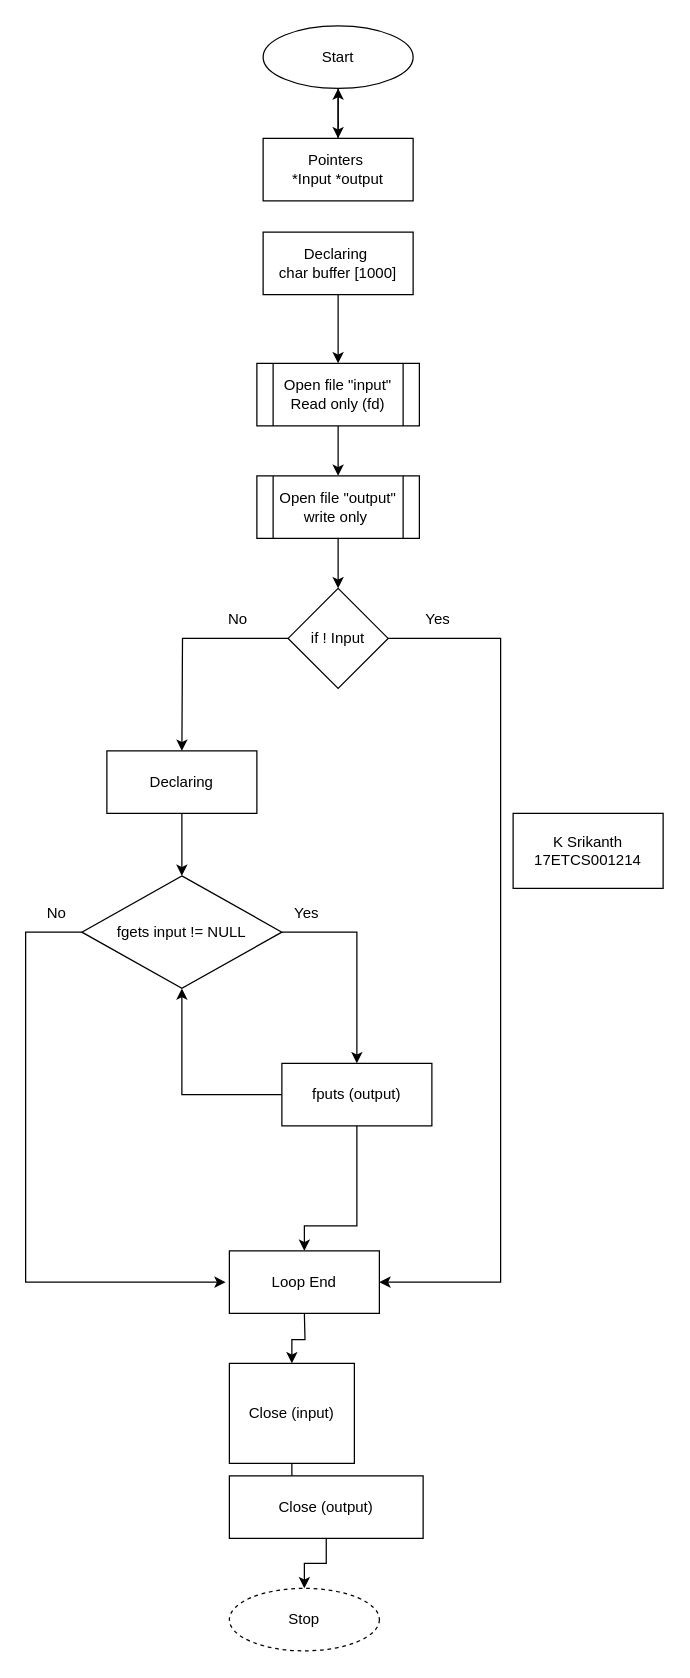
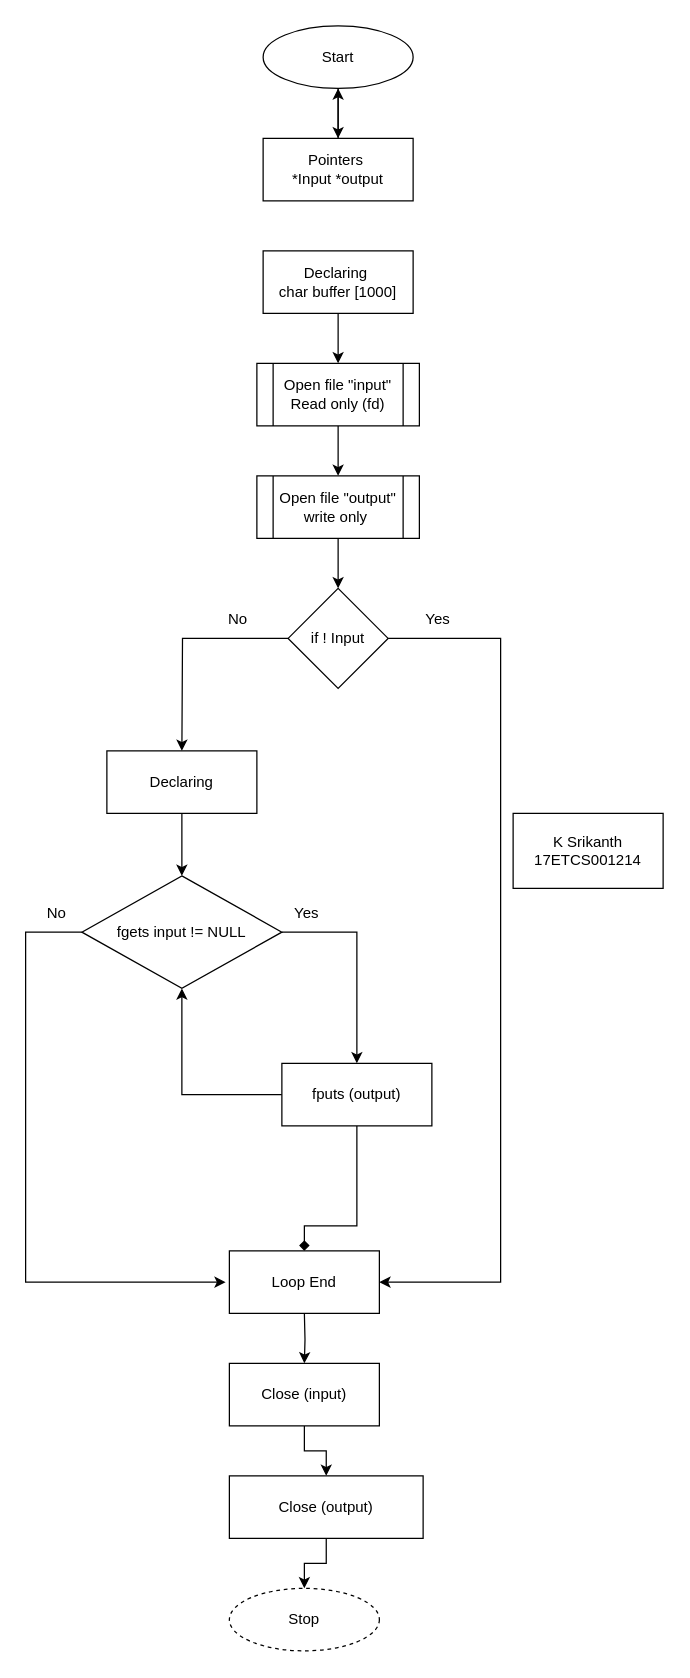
(338, 263) -> (338, 282)
(304, 1241) -> (304, 1240)
(292, 1413) -> (304, 1394)
